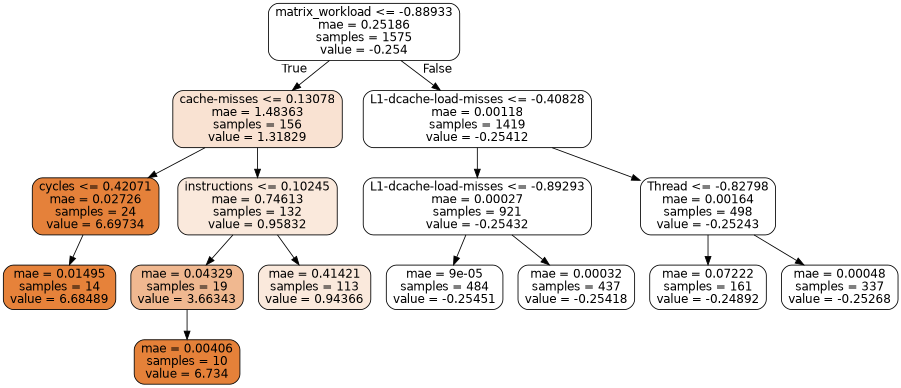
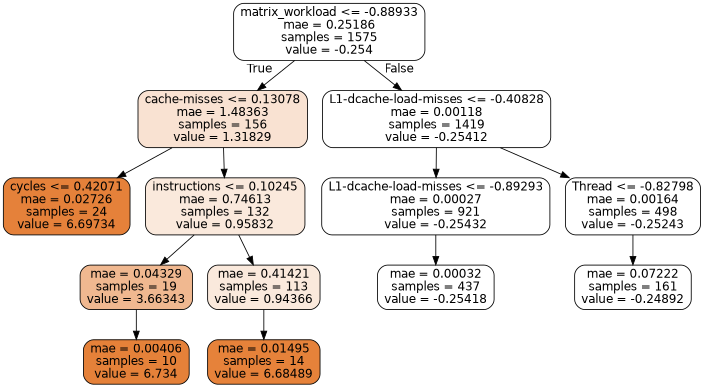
(78, 246) -> (264, 320)
(445, 287) -> none
(840, 287) -> none
